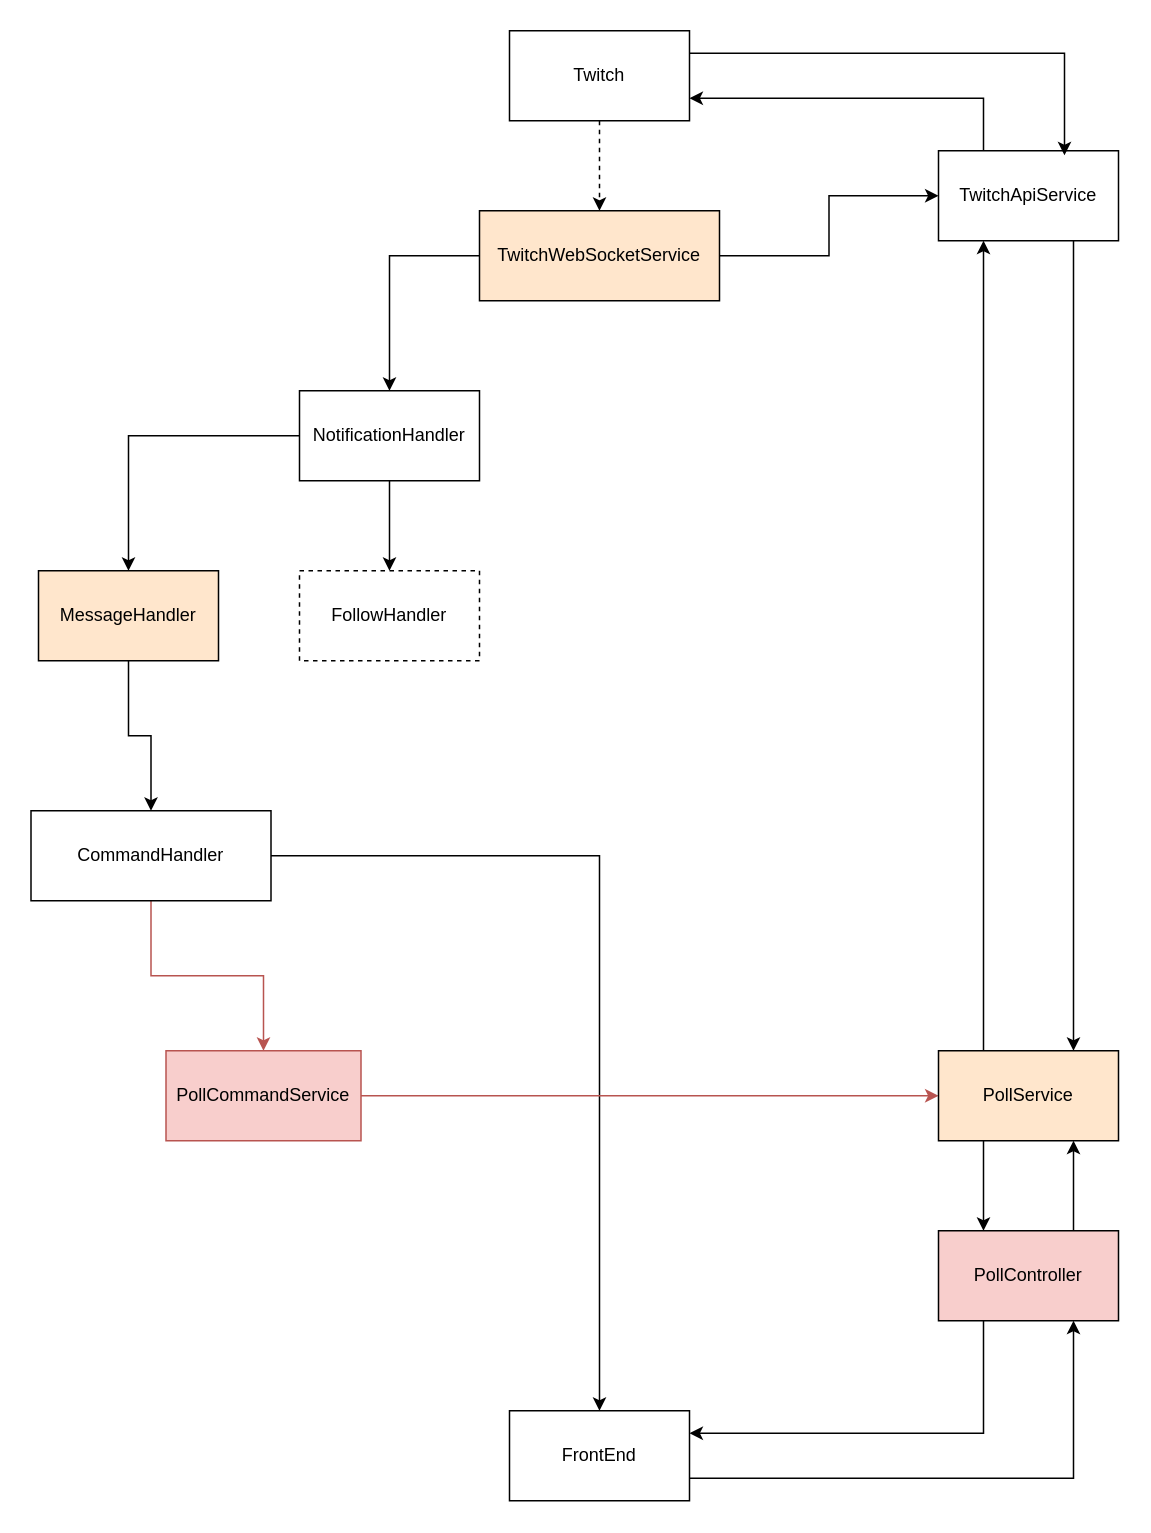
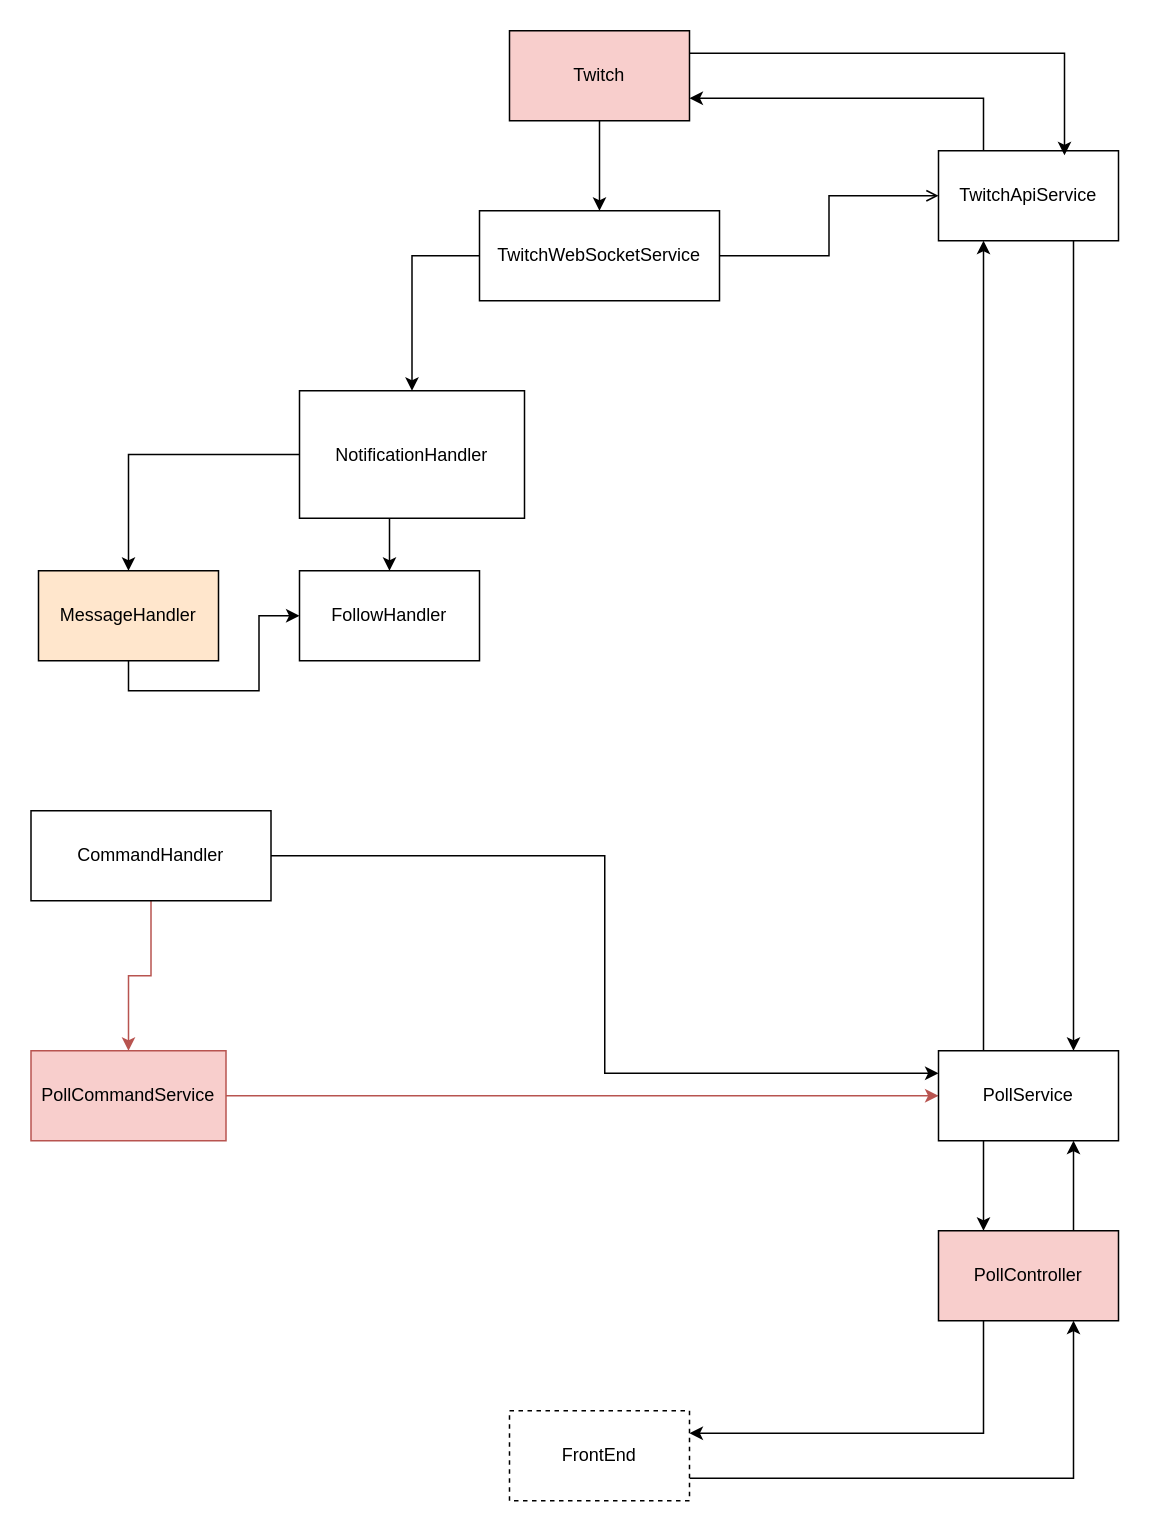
(599, 76) -> (599, 76)
(599, 162) -> (599, 162)
(927, 196) -> (929, 196)
(599, 256) -> (599, 256)
(389, 436) -> (412, 455)
(389, 616) -> (389, 616)
(148, 736) -> (245, 691)
(263, 1096) -> (128, 1096)
(1028, 1096) -> (1028, 1096)
(599, 1127) -> (655, 1073)
(599, 1456) -> (599, 1456)
